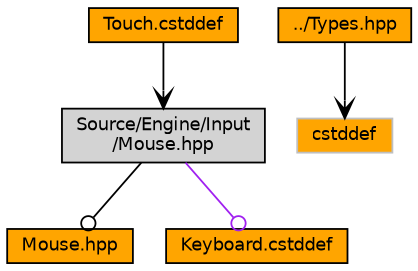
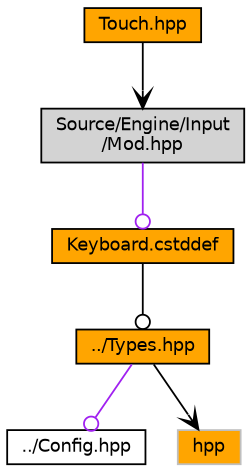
(163, 25) -> (143, 25)
(163, 136) -> (143, 136)
(345, 136) -> (209, 447)
(70, 246) -> none
none -> (143, 289)
none -> (76, 447)
